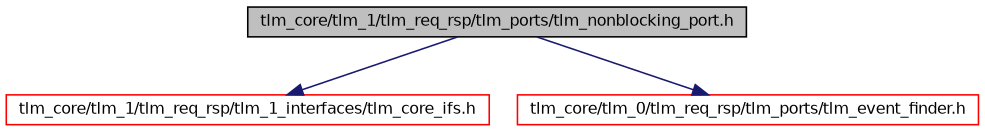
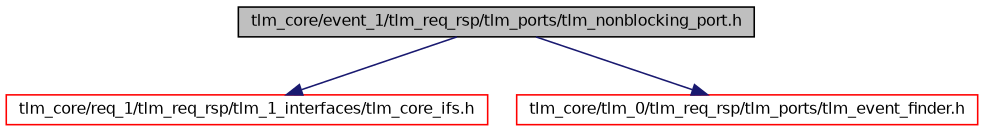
(497, 22) -> (496, 22)
(248, 110) -> (247, 110)
